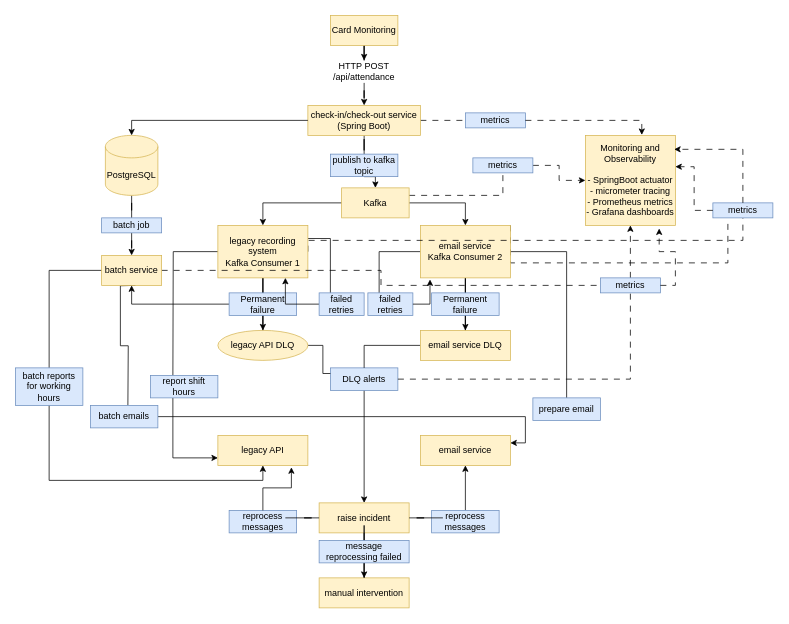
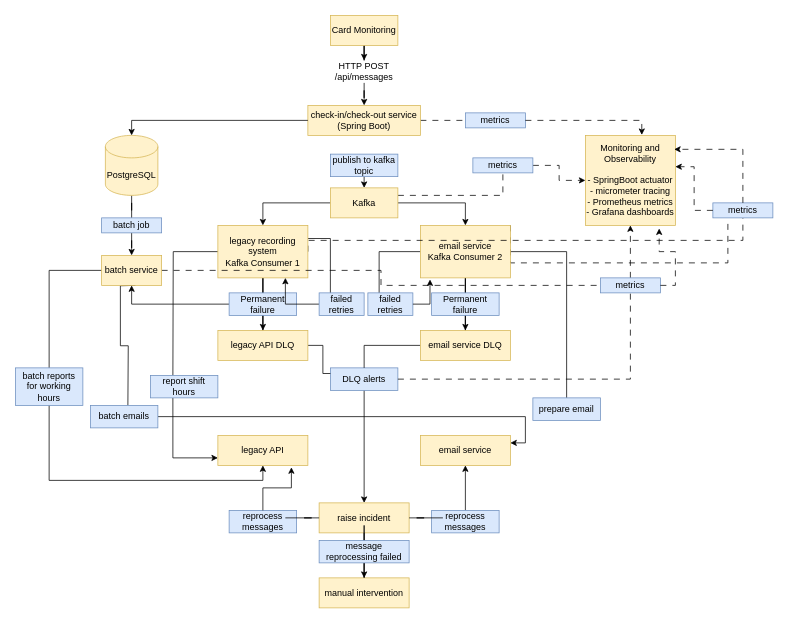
(364, 72) -> (364, 72)
(364, 145) -> none
(375, 203) -> (364, 203)
(263, 345) -> (263, 345)
